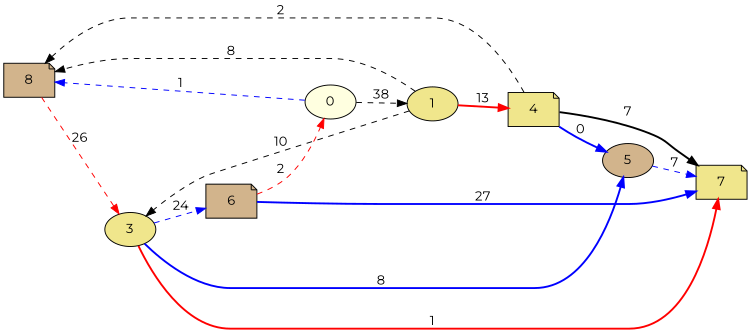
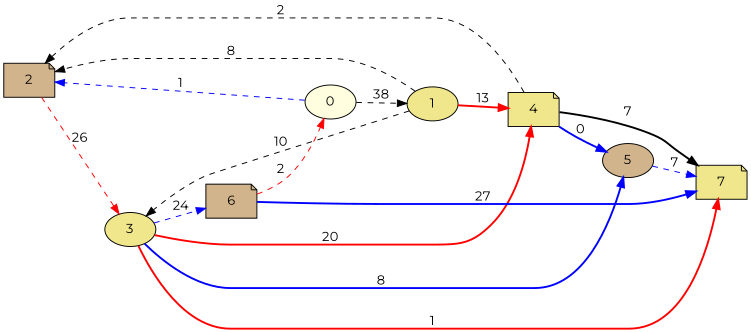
(29, 80) -> (29, 80)
none -> (374, 245)
